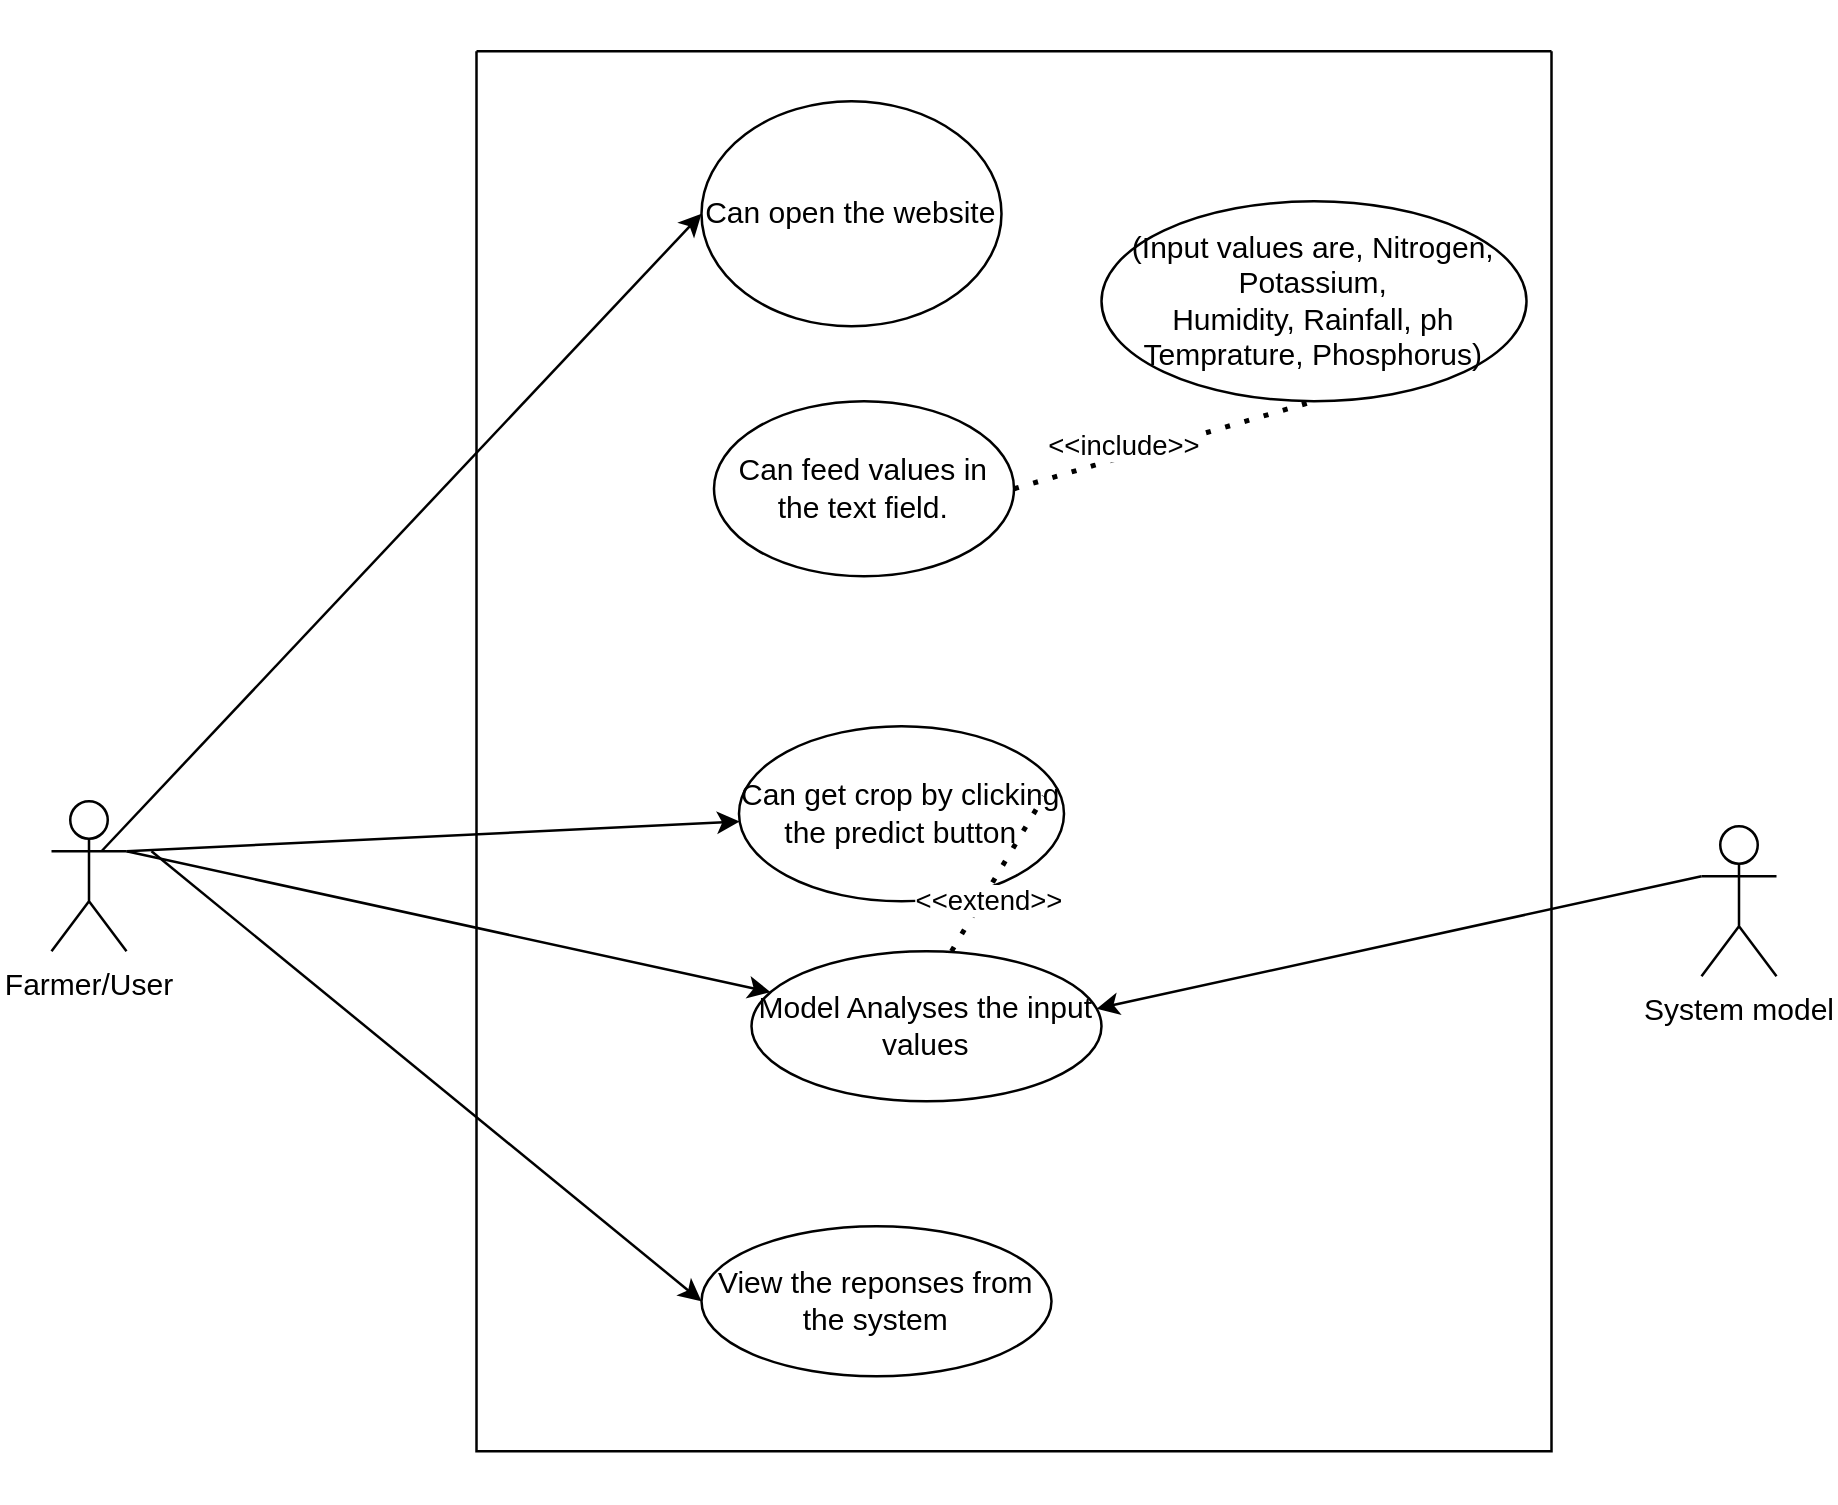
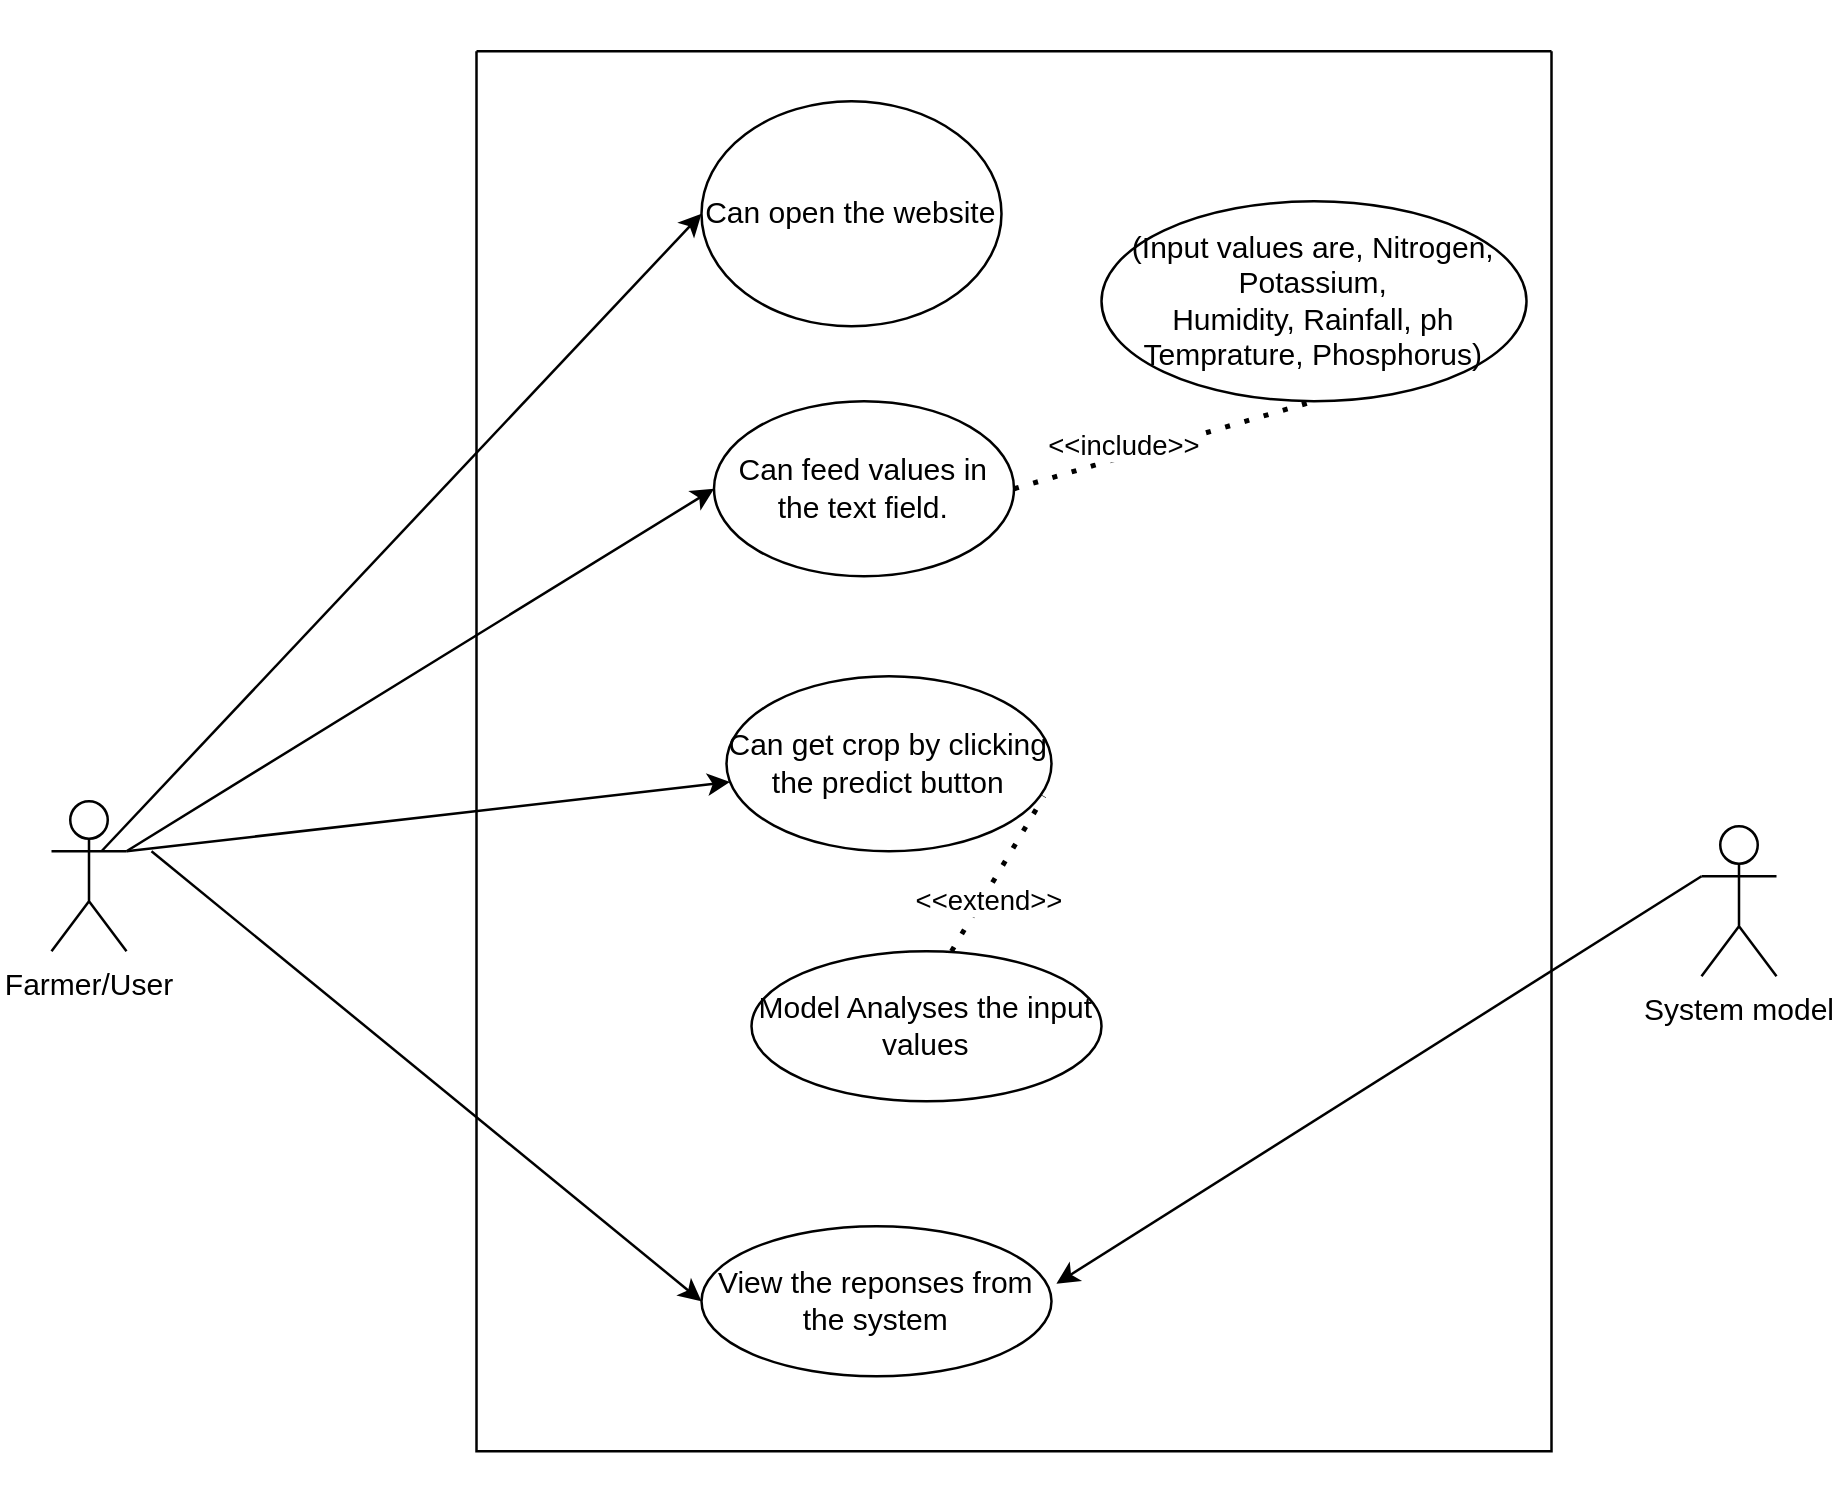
(901, 814) -> (889, 764)
(320, 894) -> (303, 742)
(1329, 958) -> none
none -> (1308, 1125)
